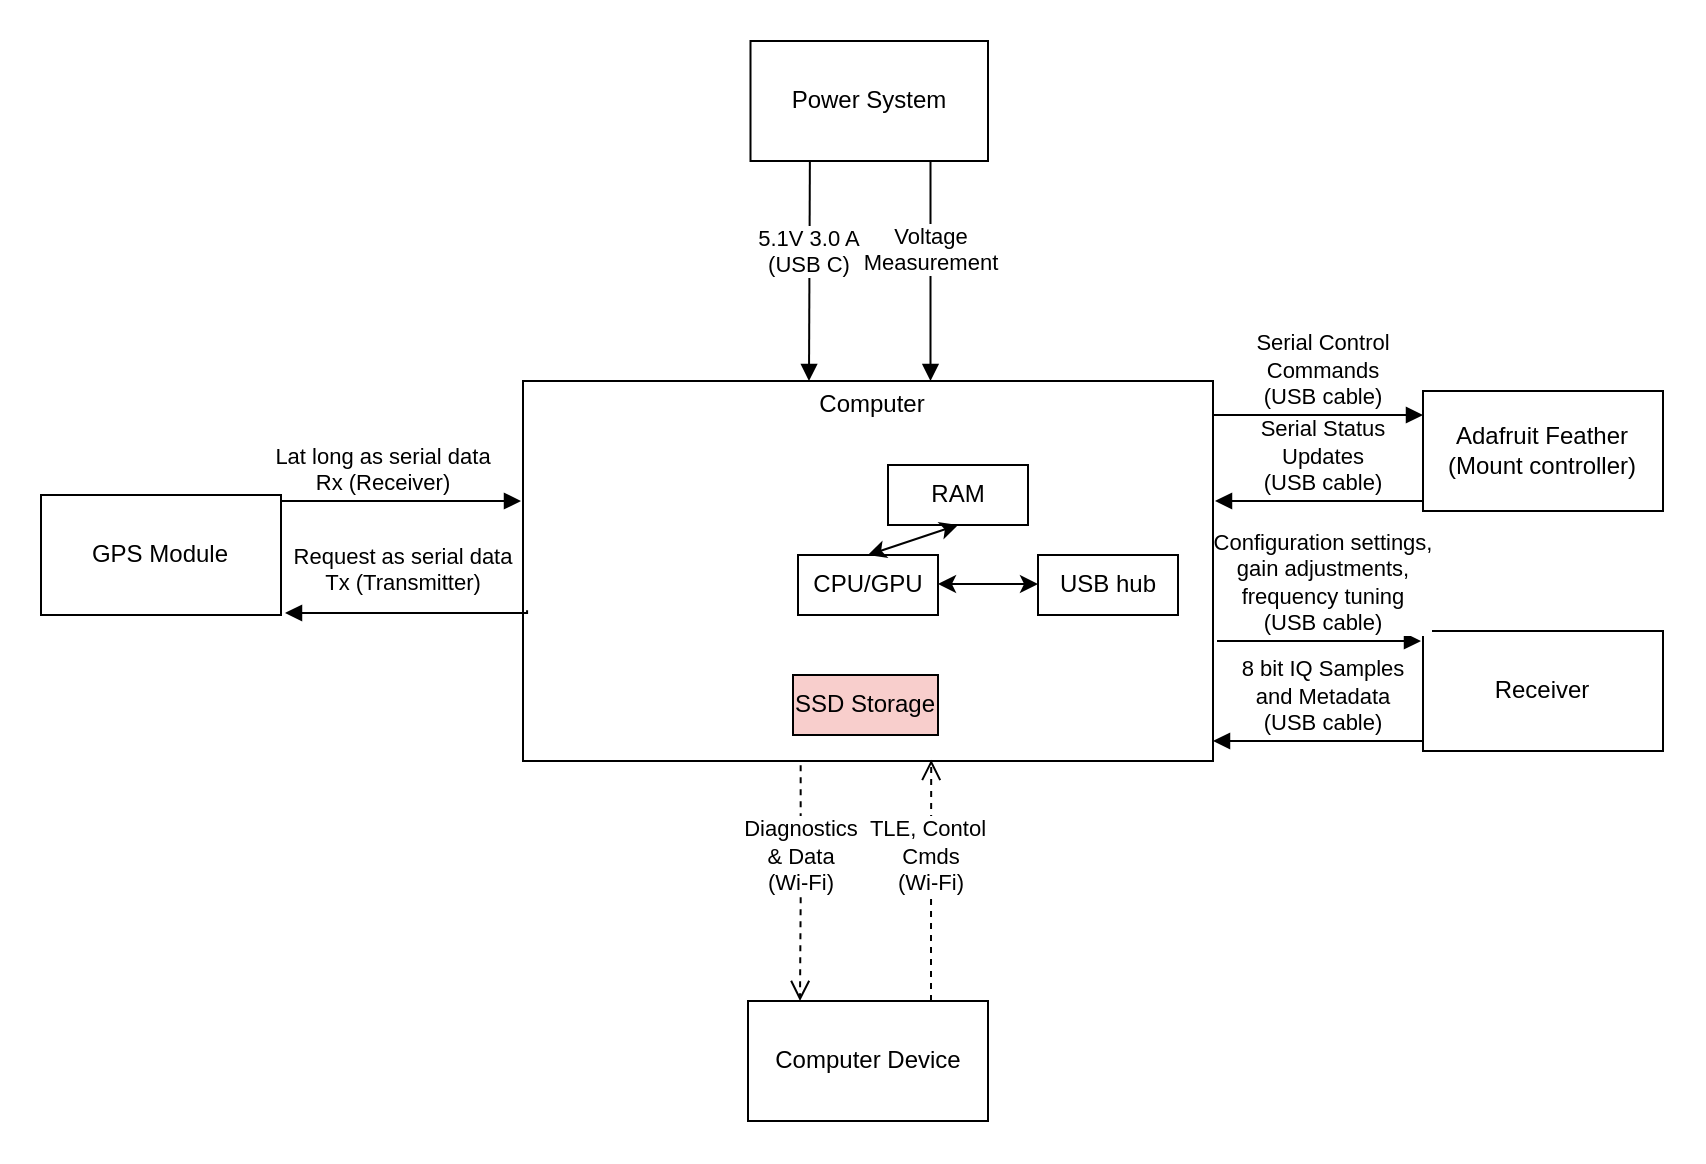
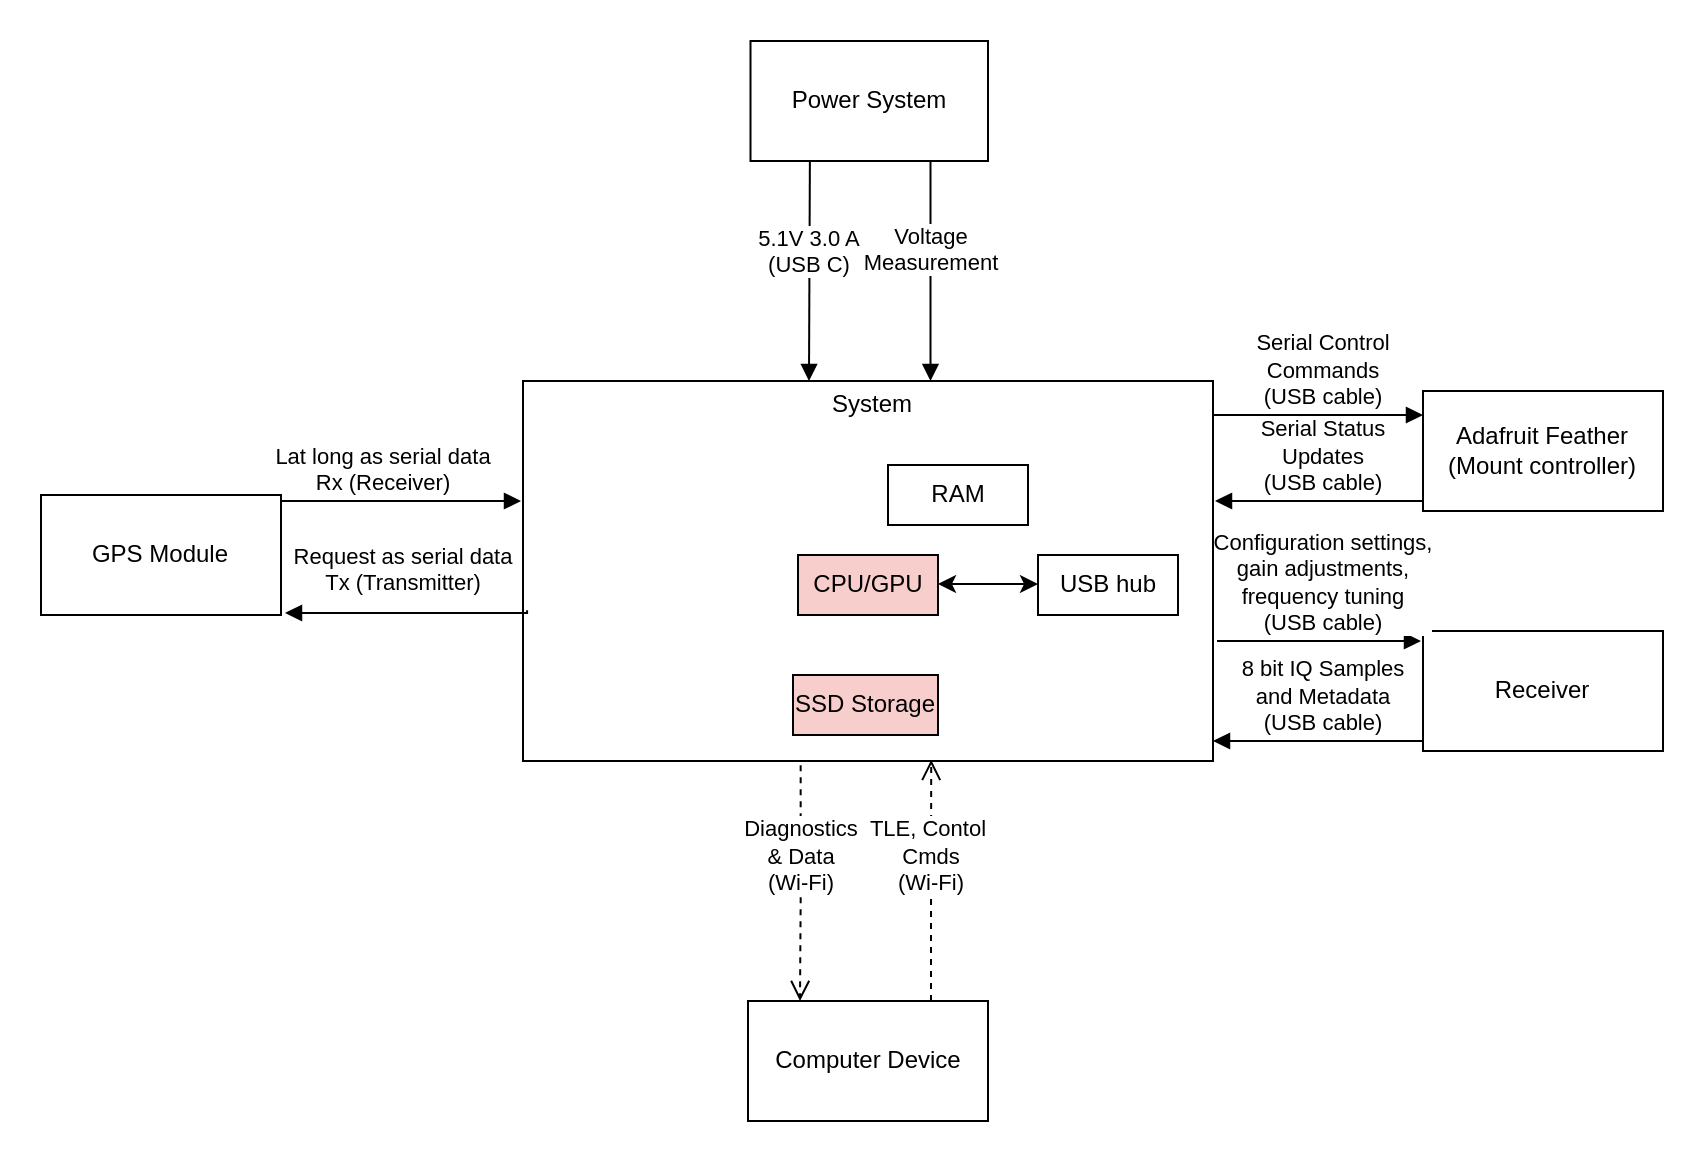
(873, 405) -> (873, 405)
(913, 540) -> none
(868, 585) -> (868, 585)
